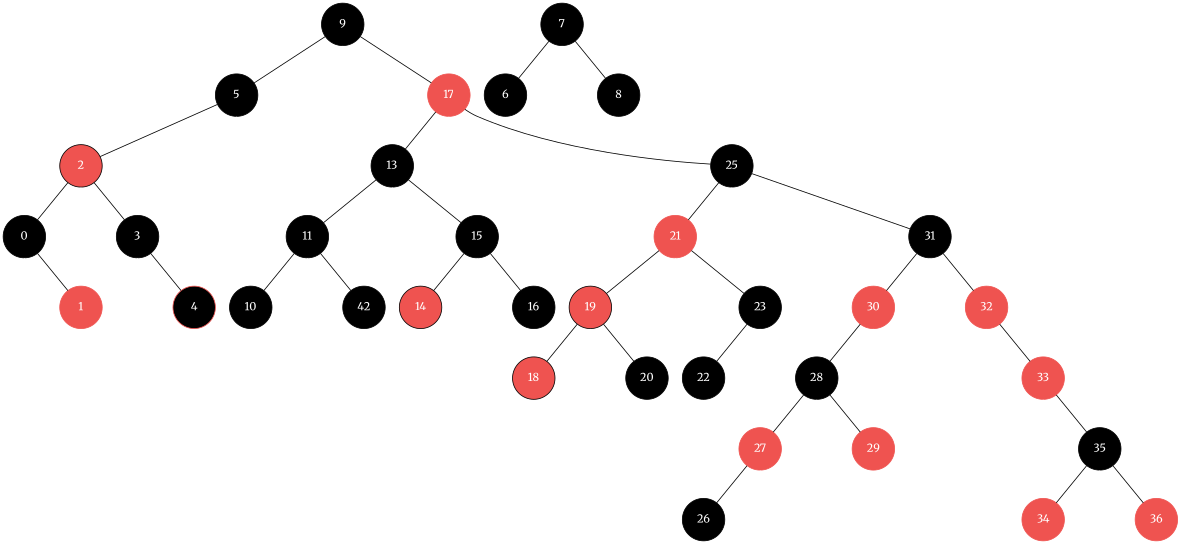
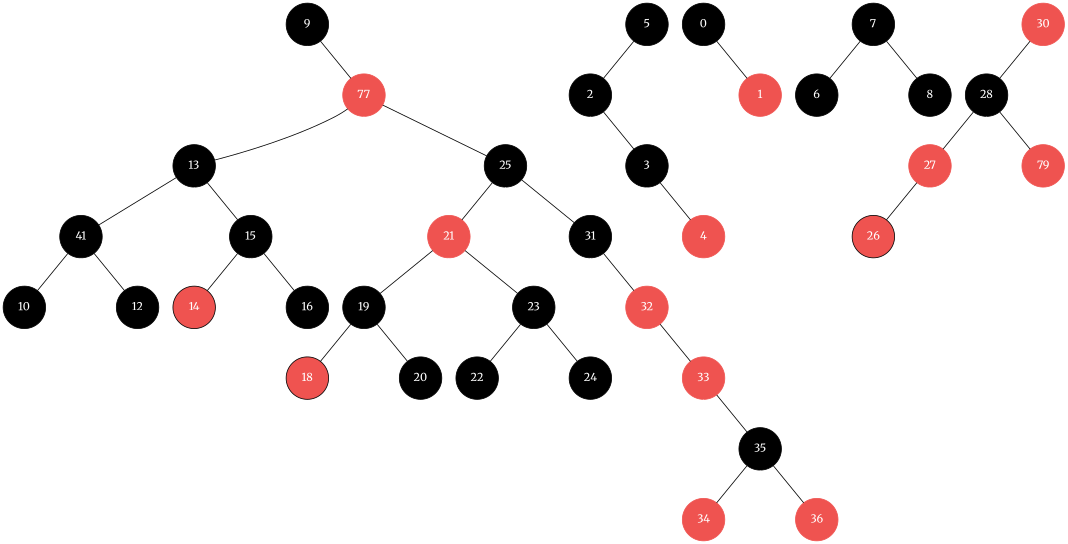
(290, 60) -> none
(449, 95) -> (364, 95)
(81, 166) -> (590, 95)
(53, 201) -> none
(307, 237) -> (81, 237)
(902, 272) -> none
(194, 307) -> (704, 237)
(364, 307) -> (138, 307)
(590, 307) -> (364, 307)
none -> (590, 378)
(873, 449) -> (1043, 166)
(704, 520) -> (873, 237)
